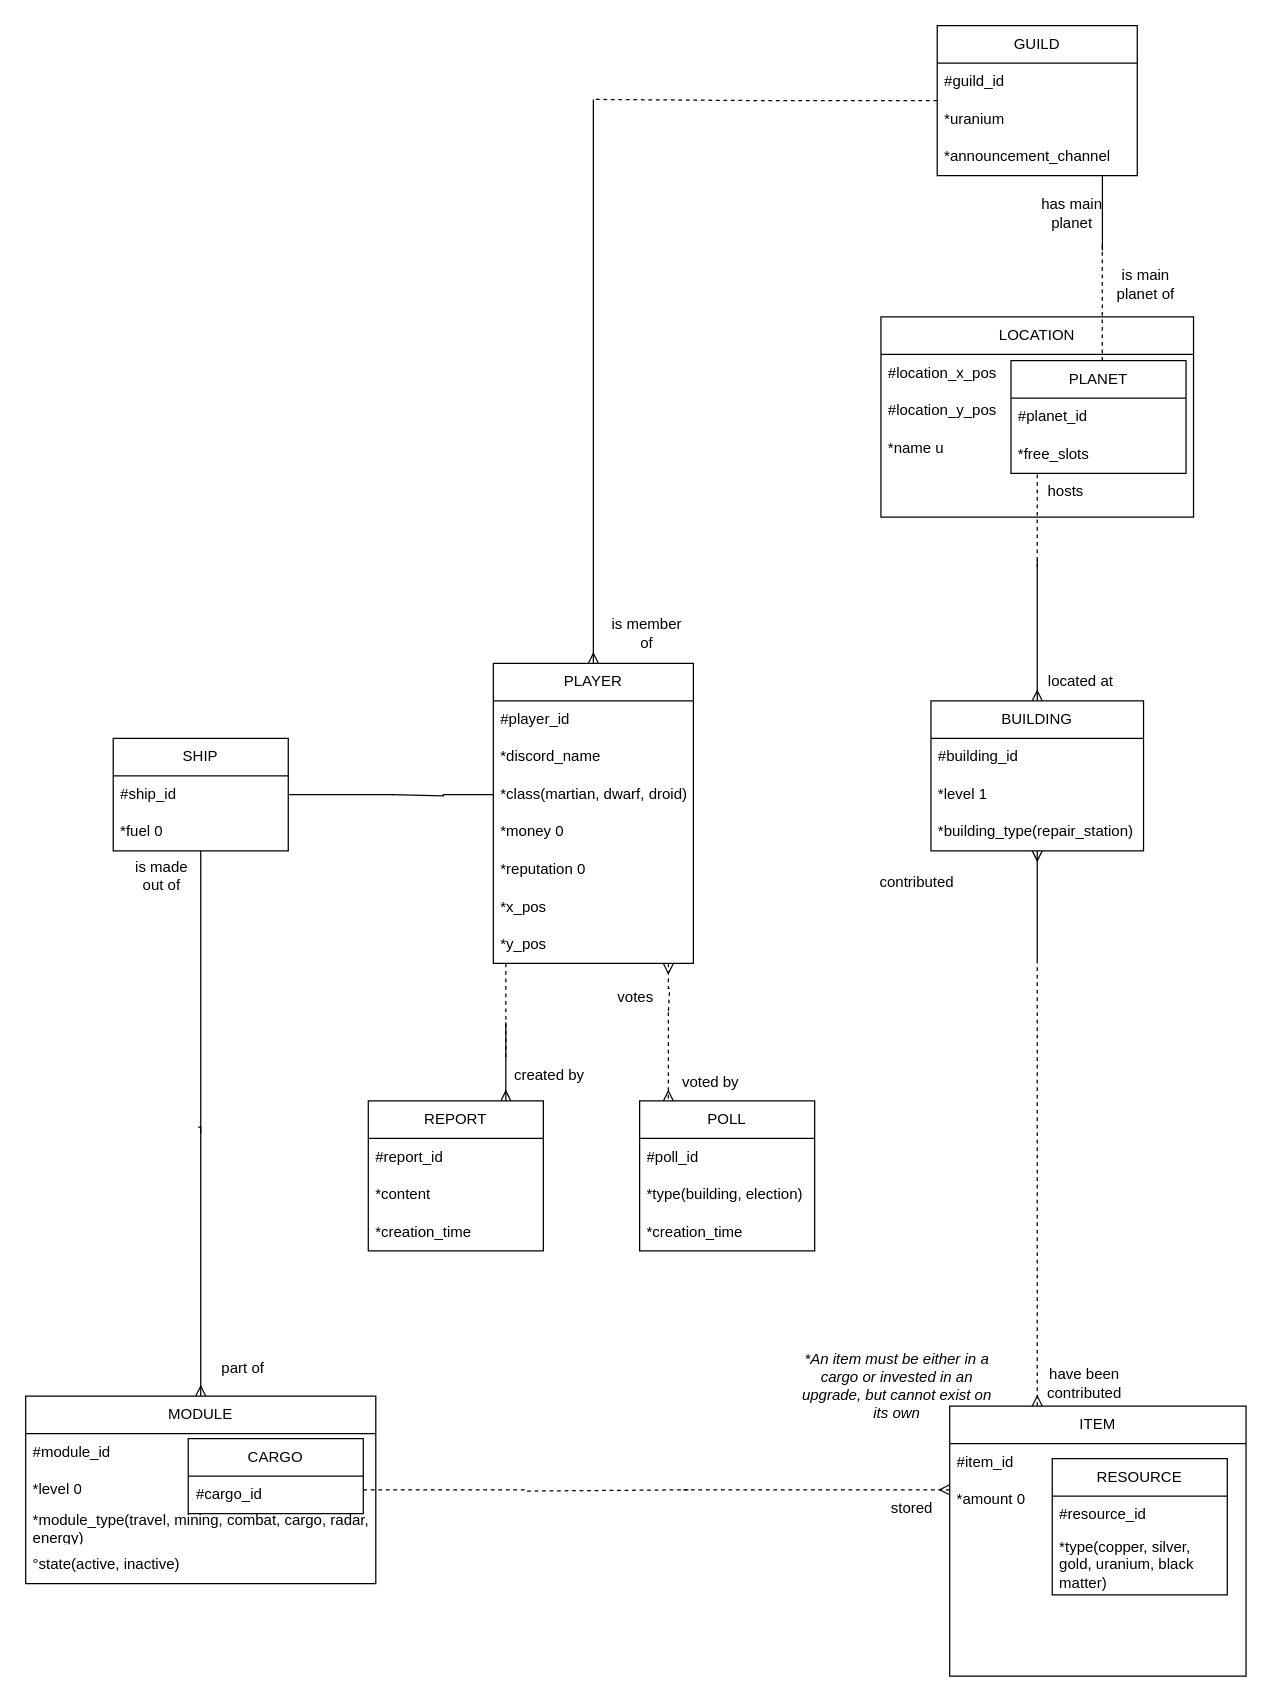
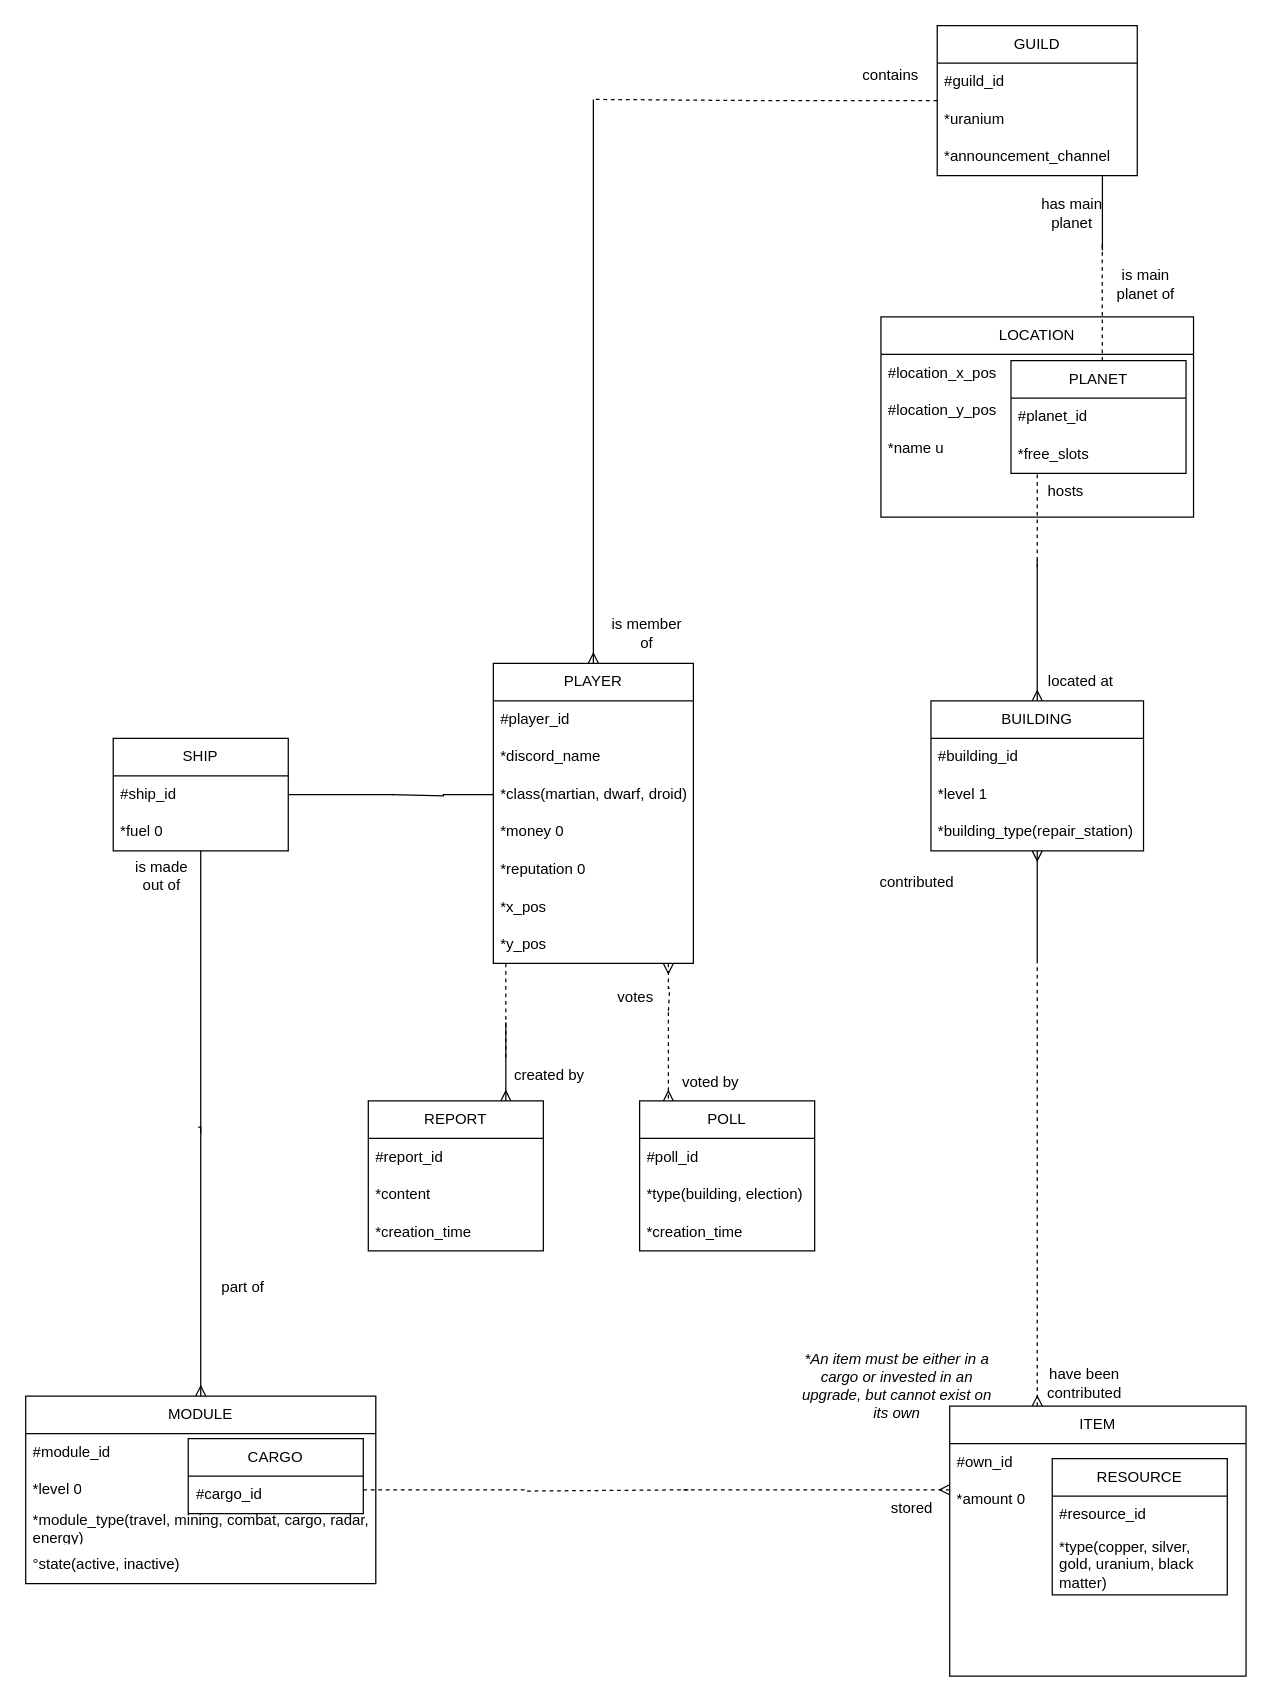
none -> (891, 76)
(243, 1368) -> (243, 1287)
(987, 1462) -> (984, 1462)
